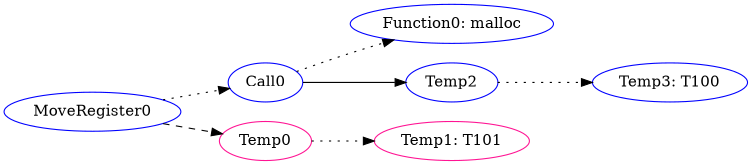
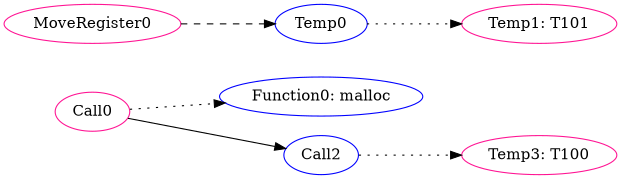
(265, 82) -> (92, 112)
(452, 82) -> (321, 155)
(670, 82) -> (539, 155)
(191, 95) -> none
(92, 112) -> (92, 24)
(265, 141) -> (321, 24)
